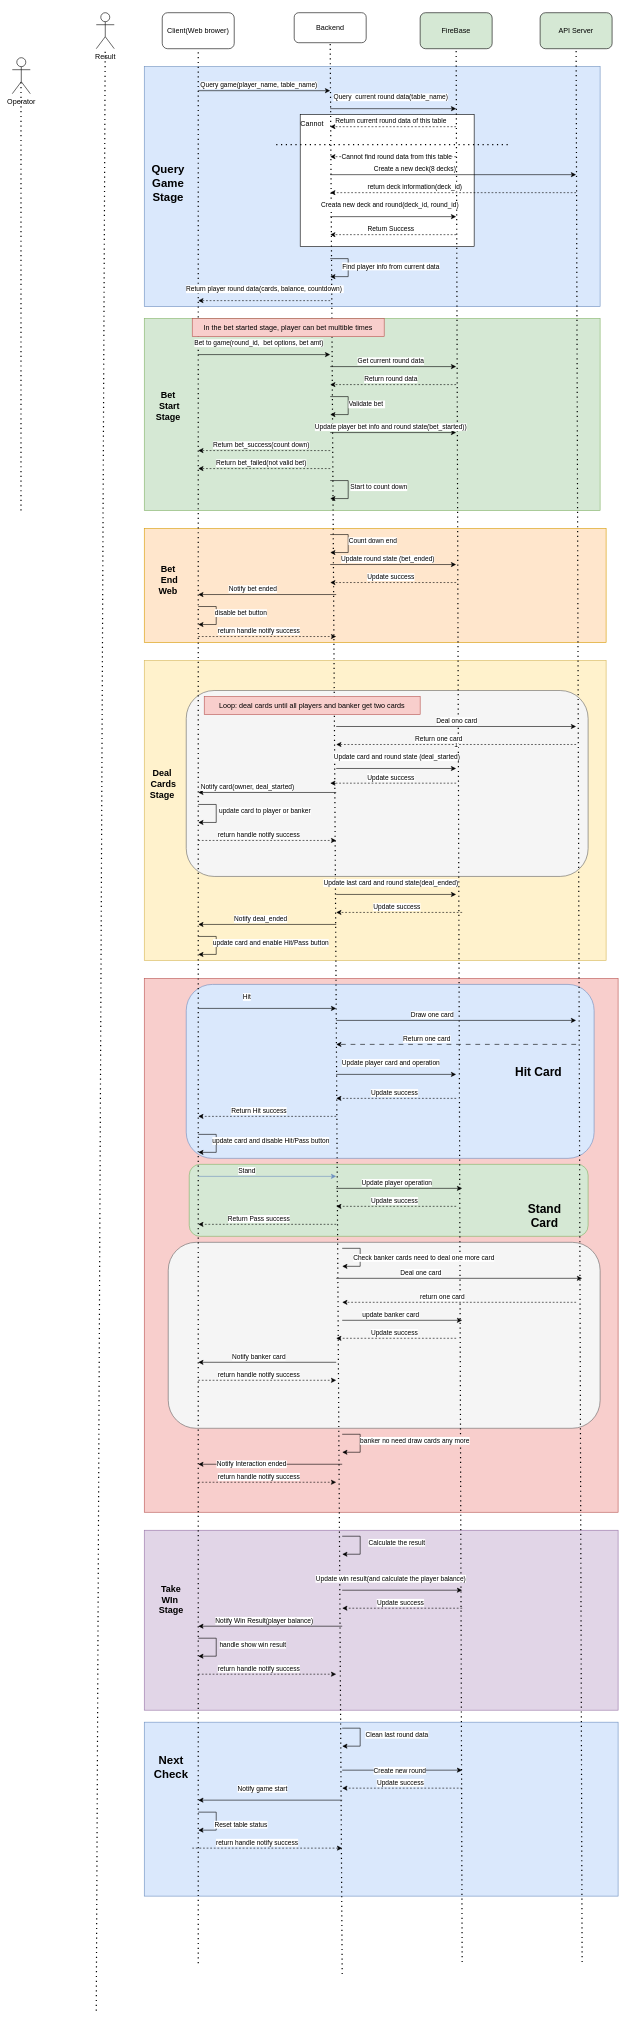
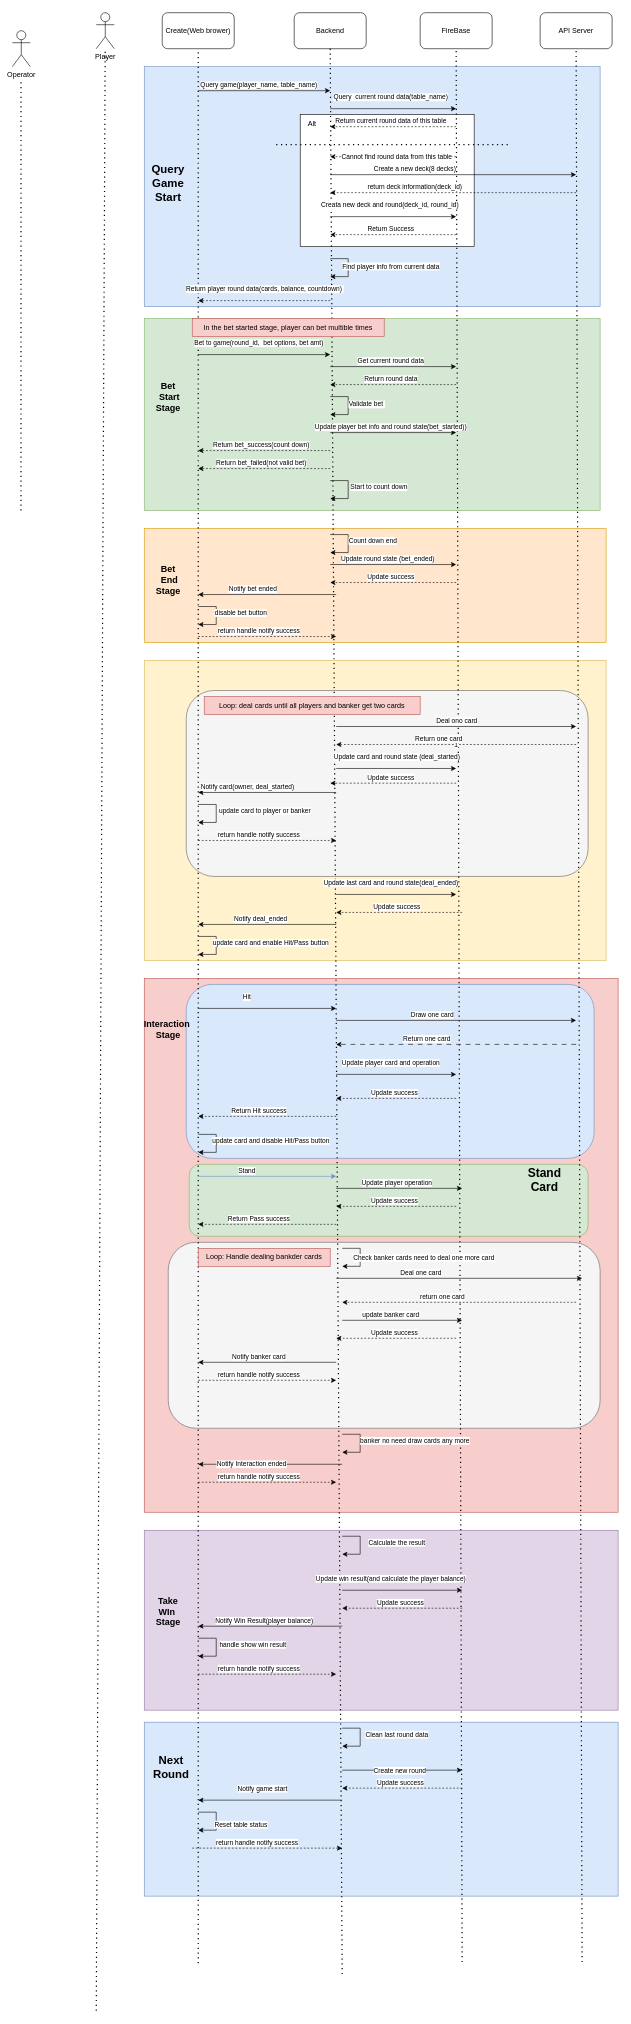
(330, 27) -> (330, 30)
(198, 30) -> (198, 30)
(456, 30) -> (456, 30)
(576, 30) -> (576, 30)
(106, 57) -> (106, 57)
(21, 75) -> (21, 48)
(312, 123) -> (312, 123)
(168, 183) -> (168, 183)
(168, 405) -> (168, 396)
(168, 579) -> (168, 579)
(162, 783) -> none
none -> (168, 1029)
(539, 1071) -> none
(545, 1215) -> (545, 1179)
none -> (264, 1257)
(171, 1599) -> (168, 1611)
(171, 1767) -> (171, 1767)
